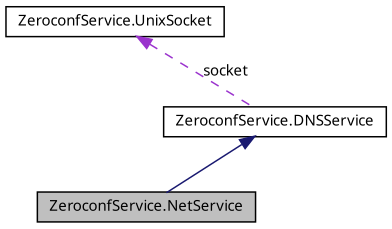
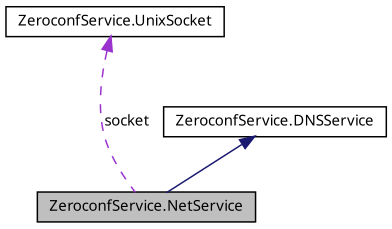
(202, 76) -> (102, 126)
